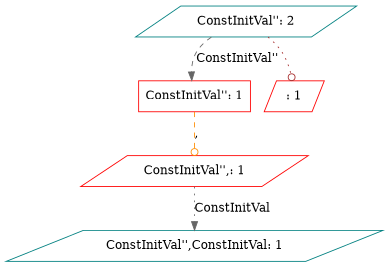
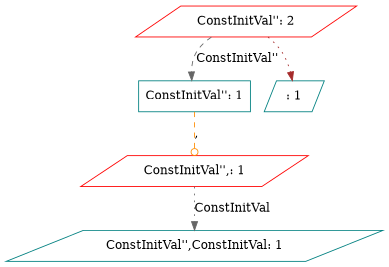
(246, 21) -> (246, 21)
(283, 53) -> (283, 53)
(195, 96) -> (195, 96)
(294, 96) -> (294, 96)
